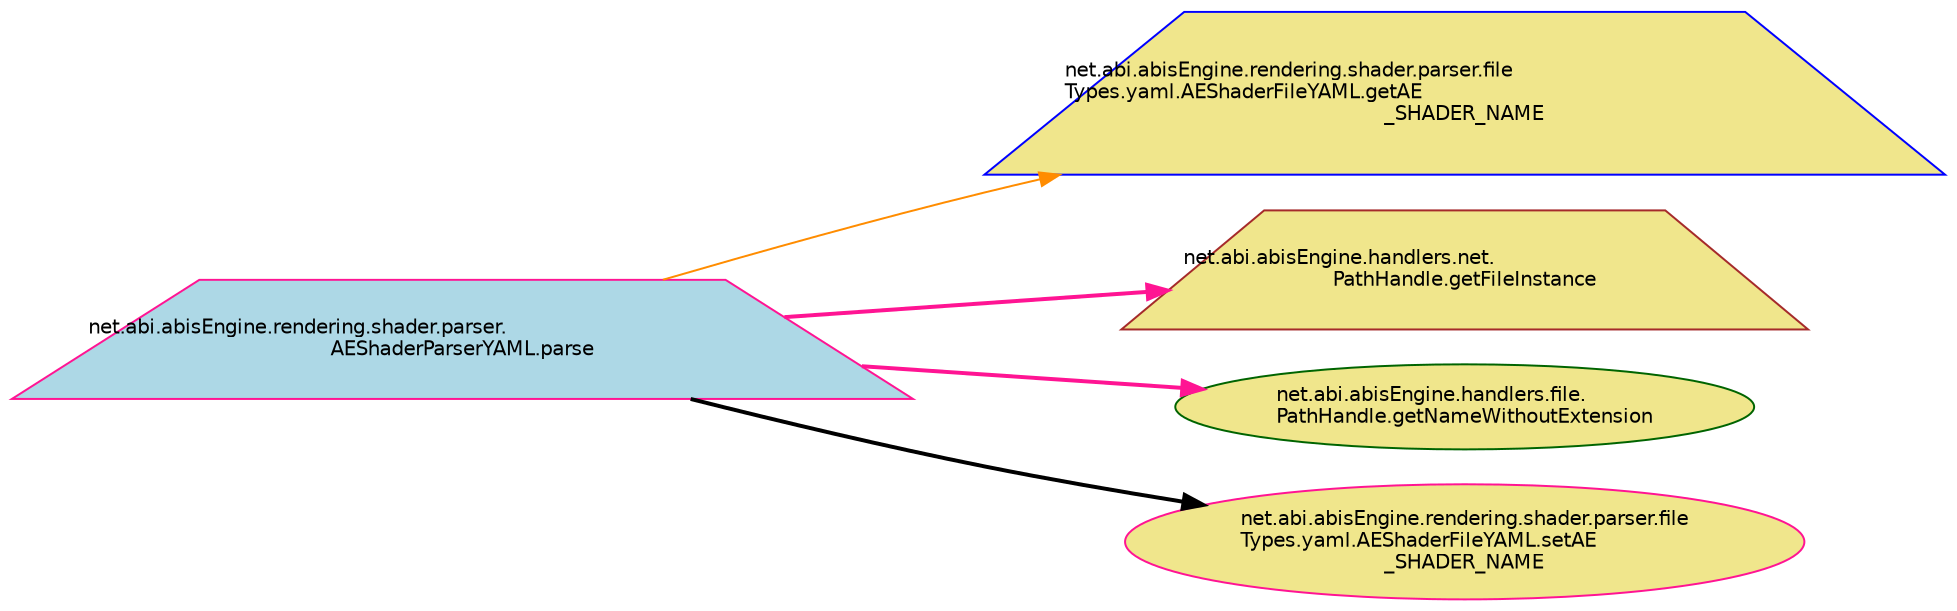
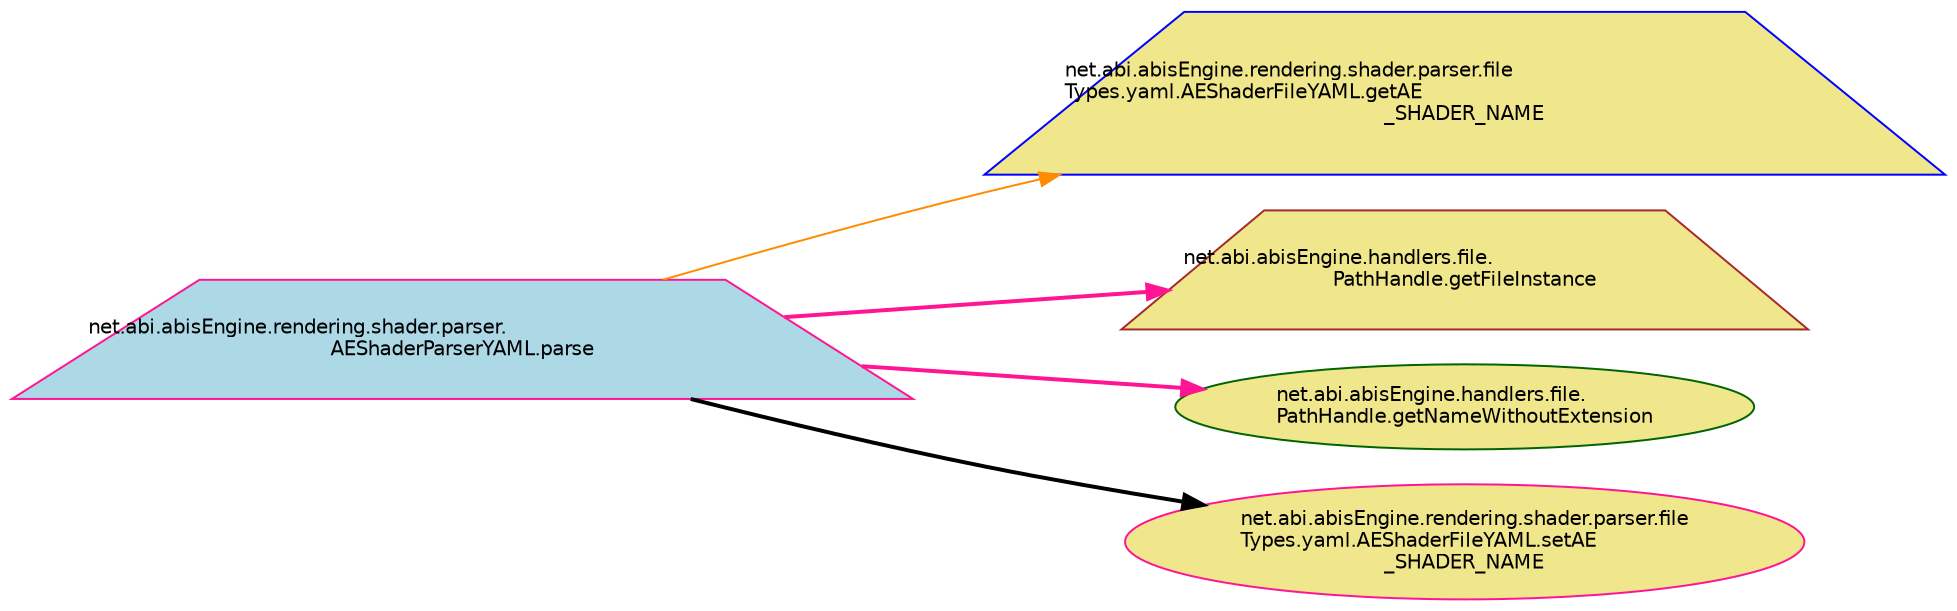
(1465, 270) -> (1465, 270)
